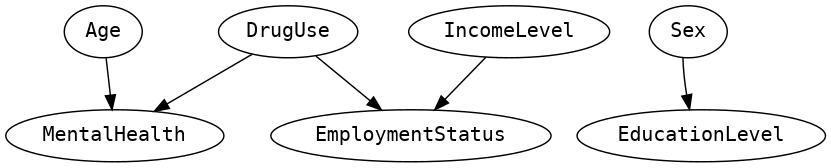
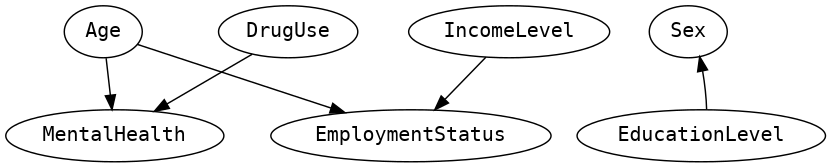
(684, 76) -> (705, 90)
(343, 78) -> (234, 76)
